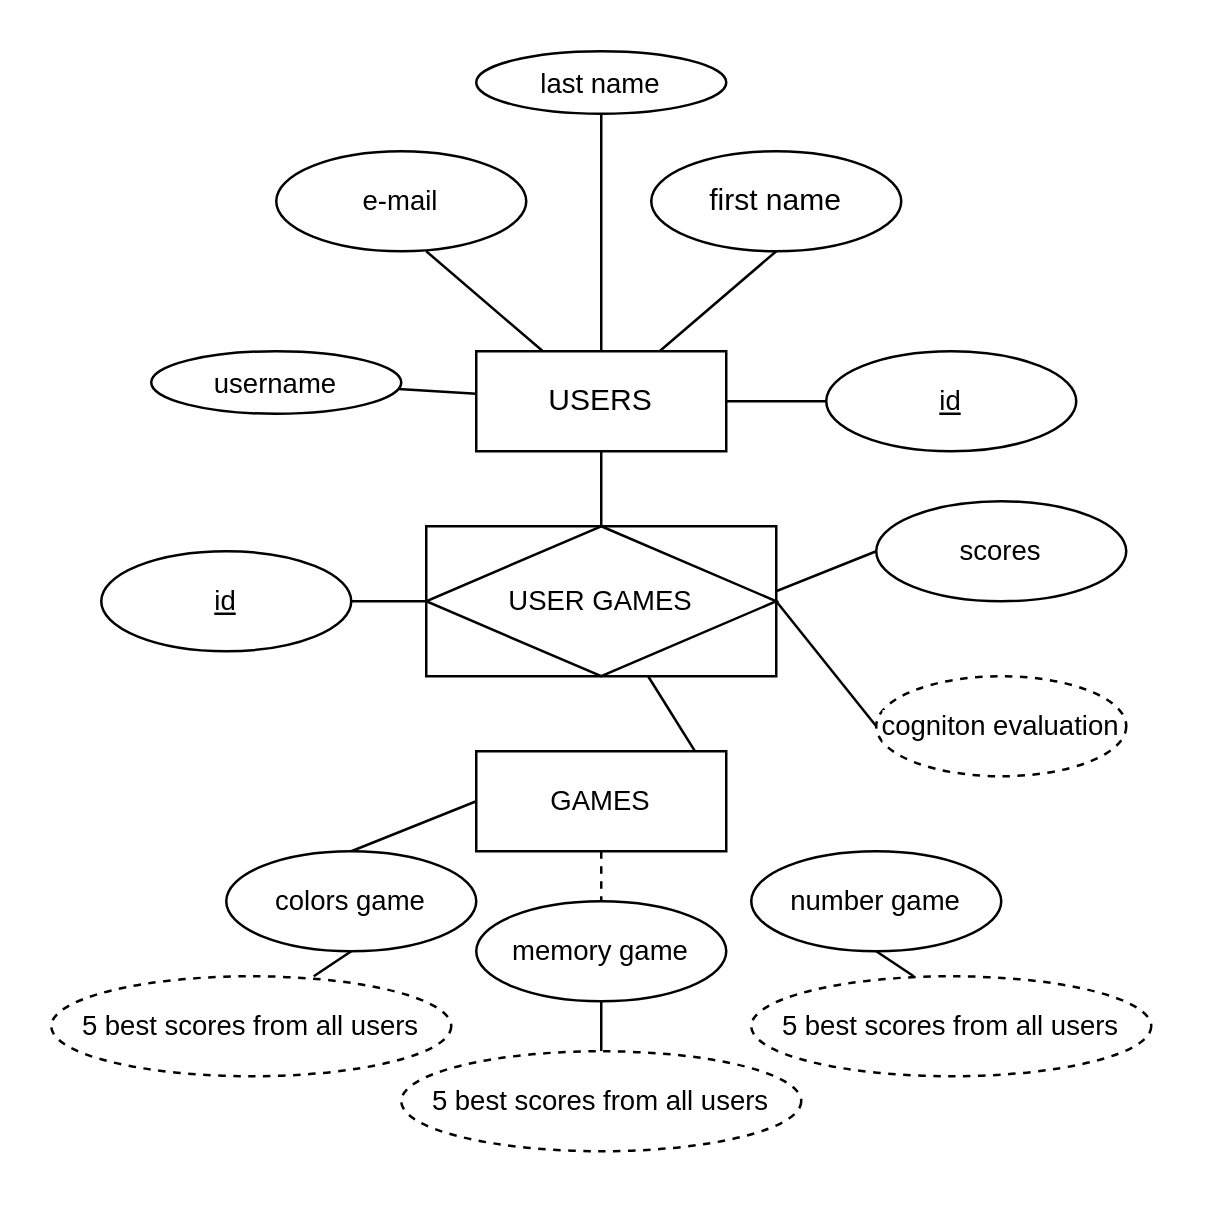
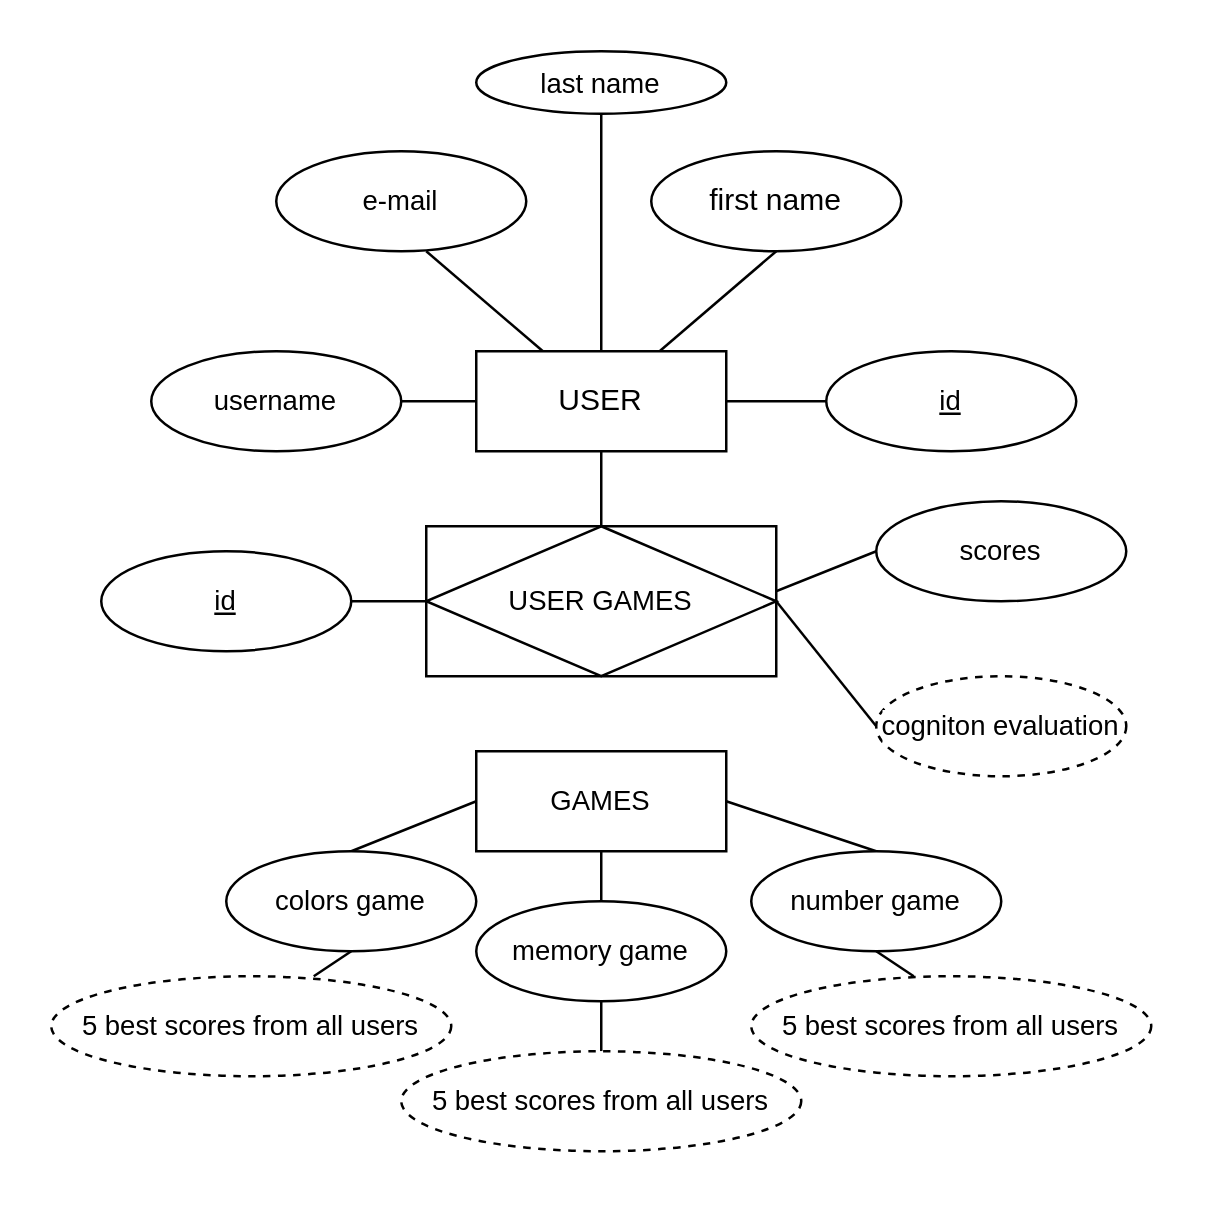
(276, 383) -> (276, 401)
(601, 401) -> (601, 401)
(672, 714) -> (801, 826)
(601, 877) -> (601, 877)
